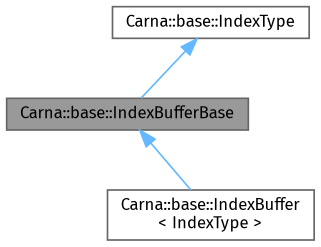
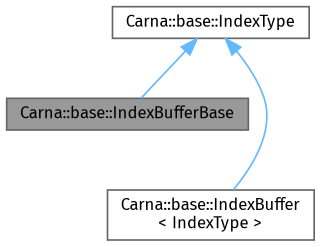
(171, 166) -> (267, 121)
